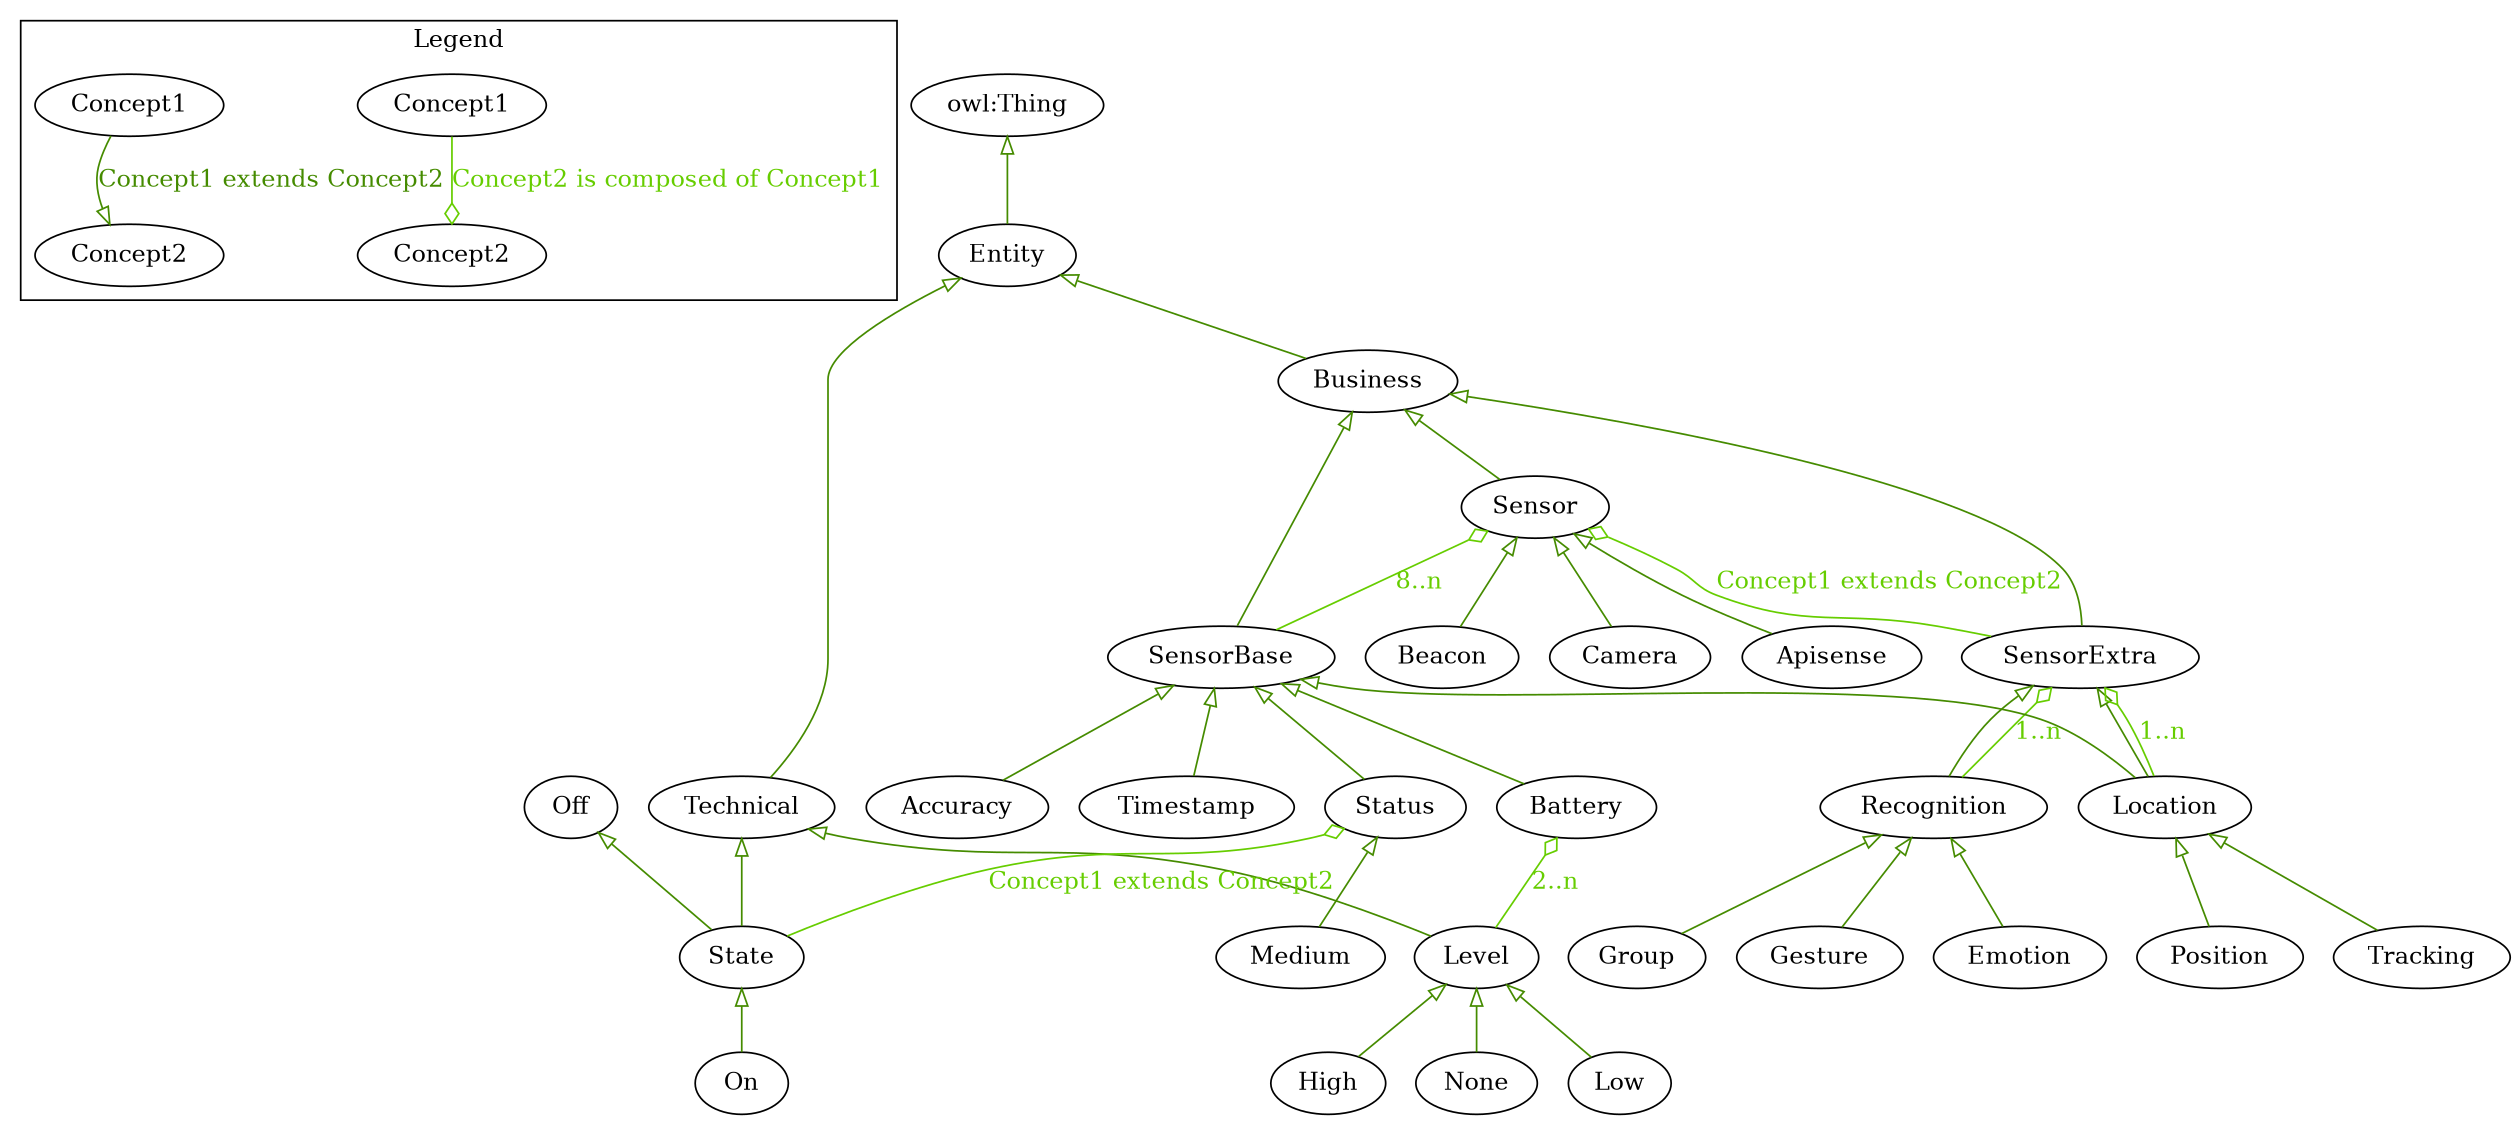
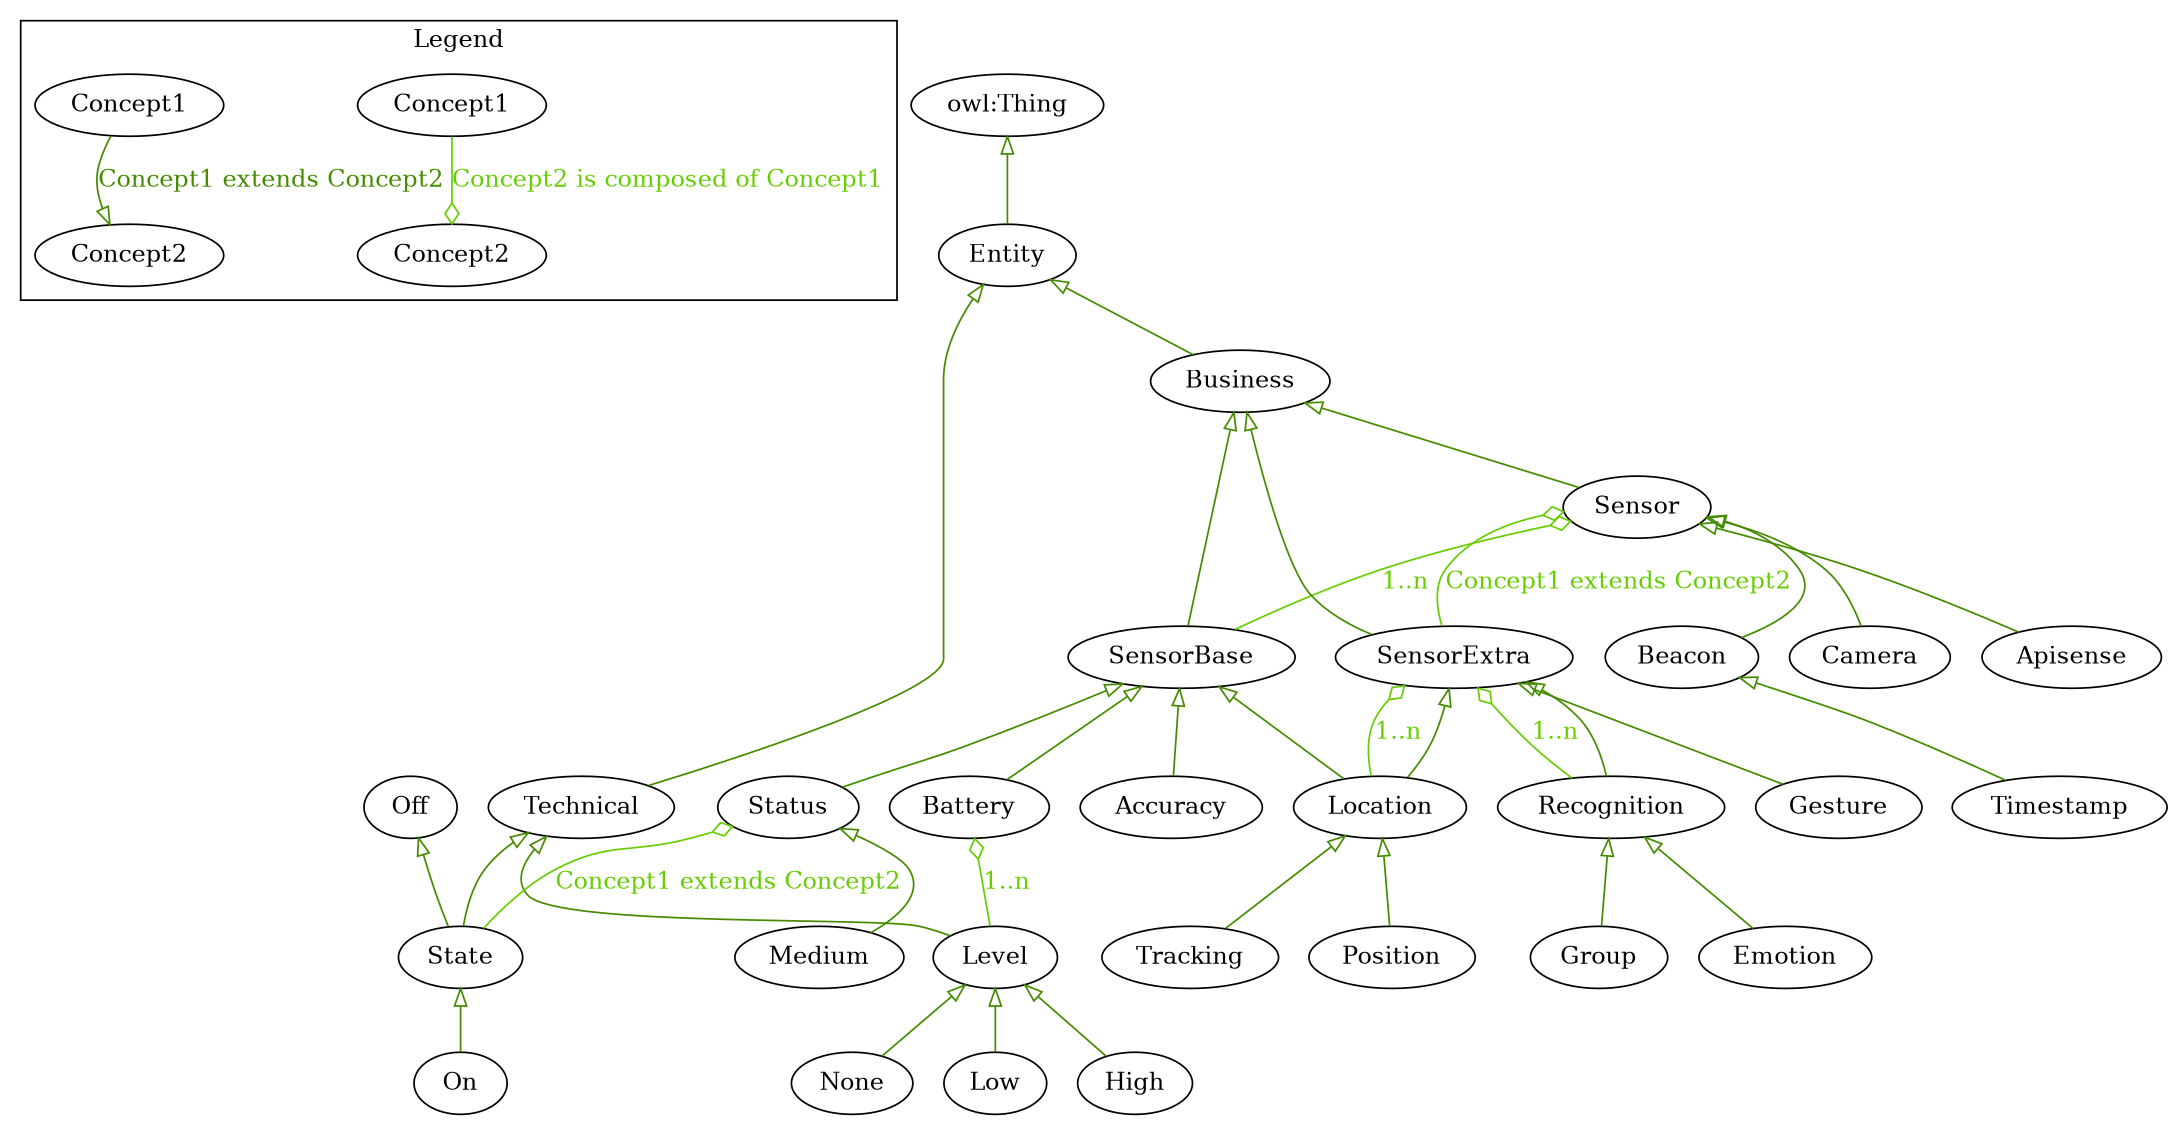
(1420, 582) -> (1406, 582)
(1202, 741) -> (1882, 727)
(1556, 882) -> (1007, 882)
(1871, 890) -> (1659, 737)
